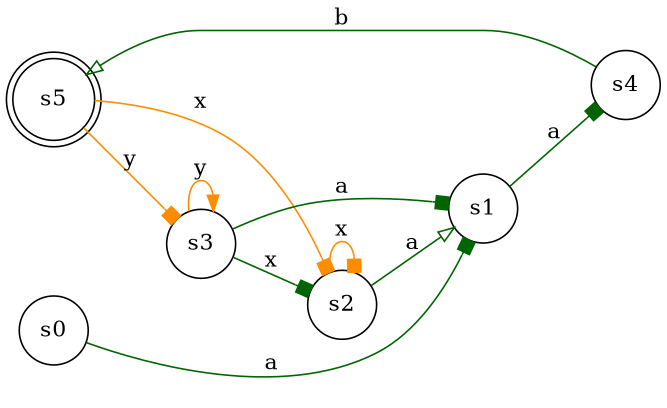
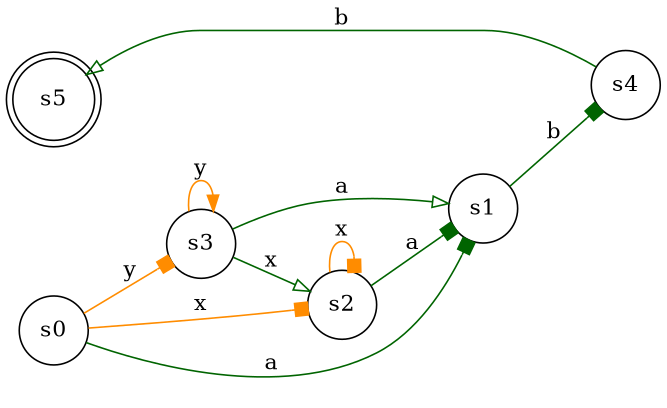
(554, 132) -> (554, 132)
(234, 142) -> (190, 320)
(124, 168) -> (121, 291)
(330, 201) -> (330, 201)
(406, 261) -> (406, 261)
(264, 271) -> (264, 271)
